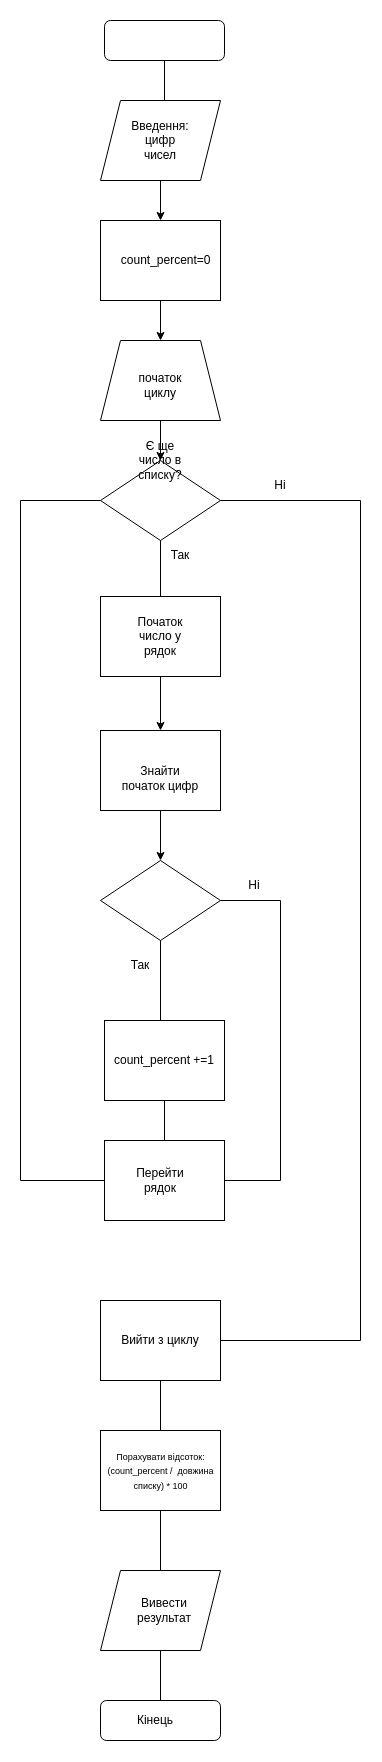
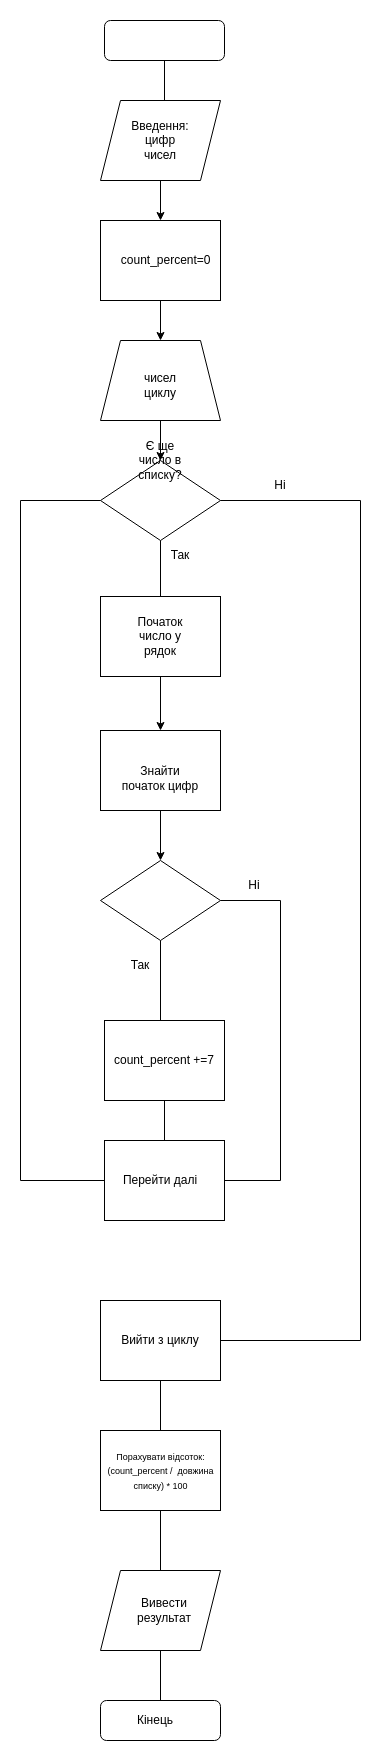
(161, 386) -> (161, 386)
(165, 1061) -> (165, 1061)
(161, 1181) -> (161, 1181)
